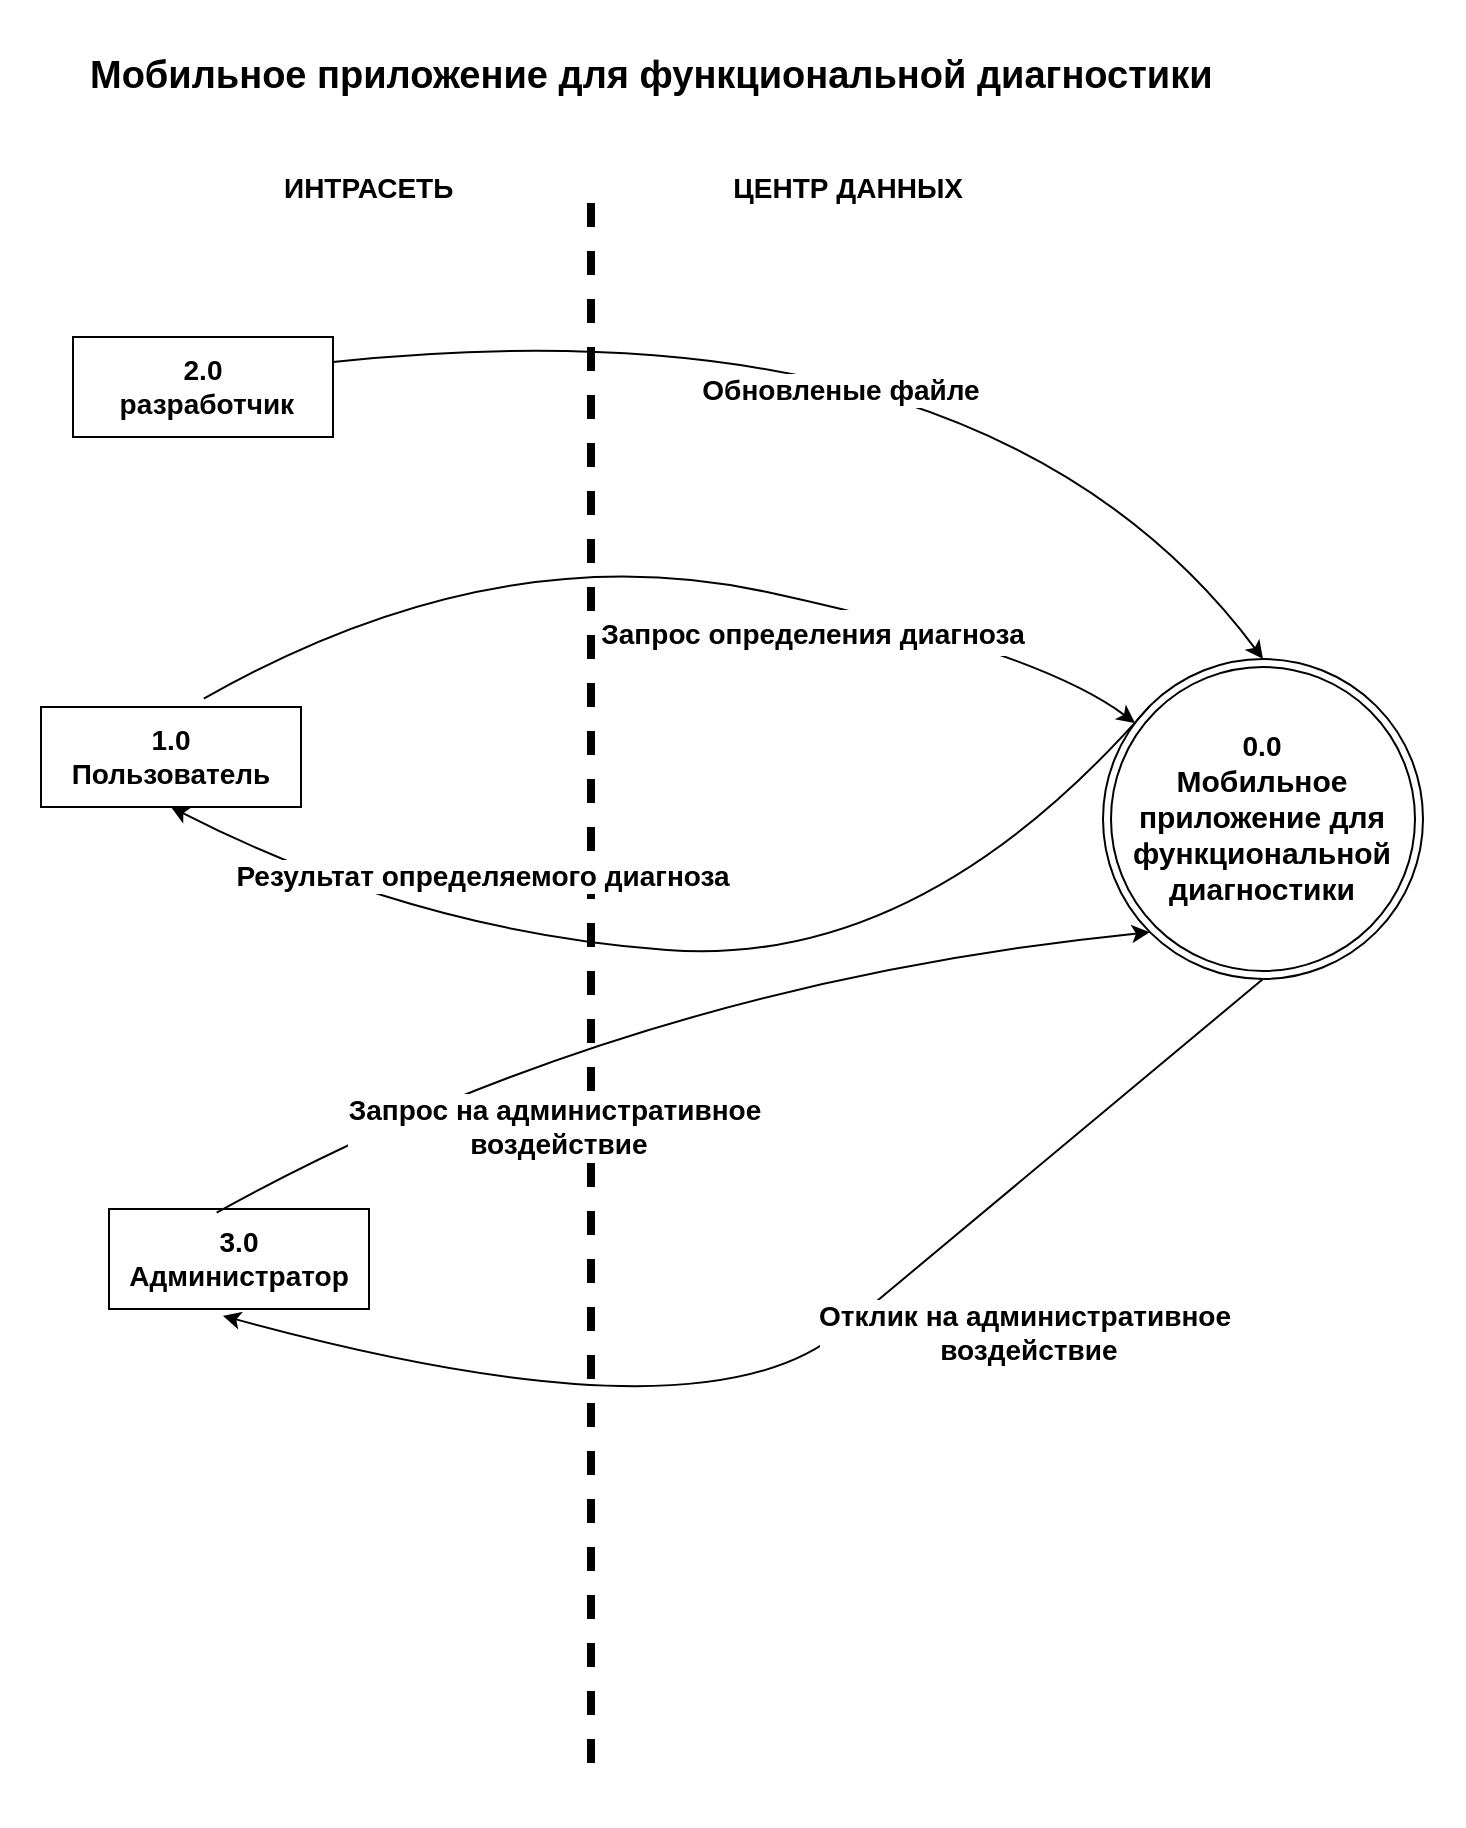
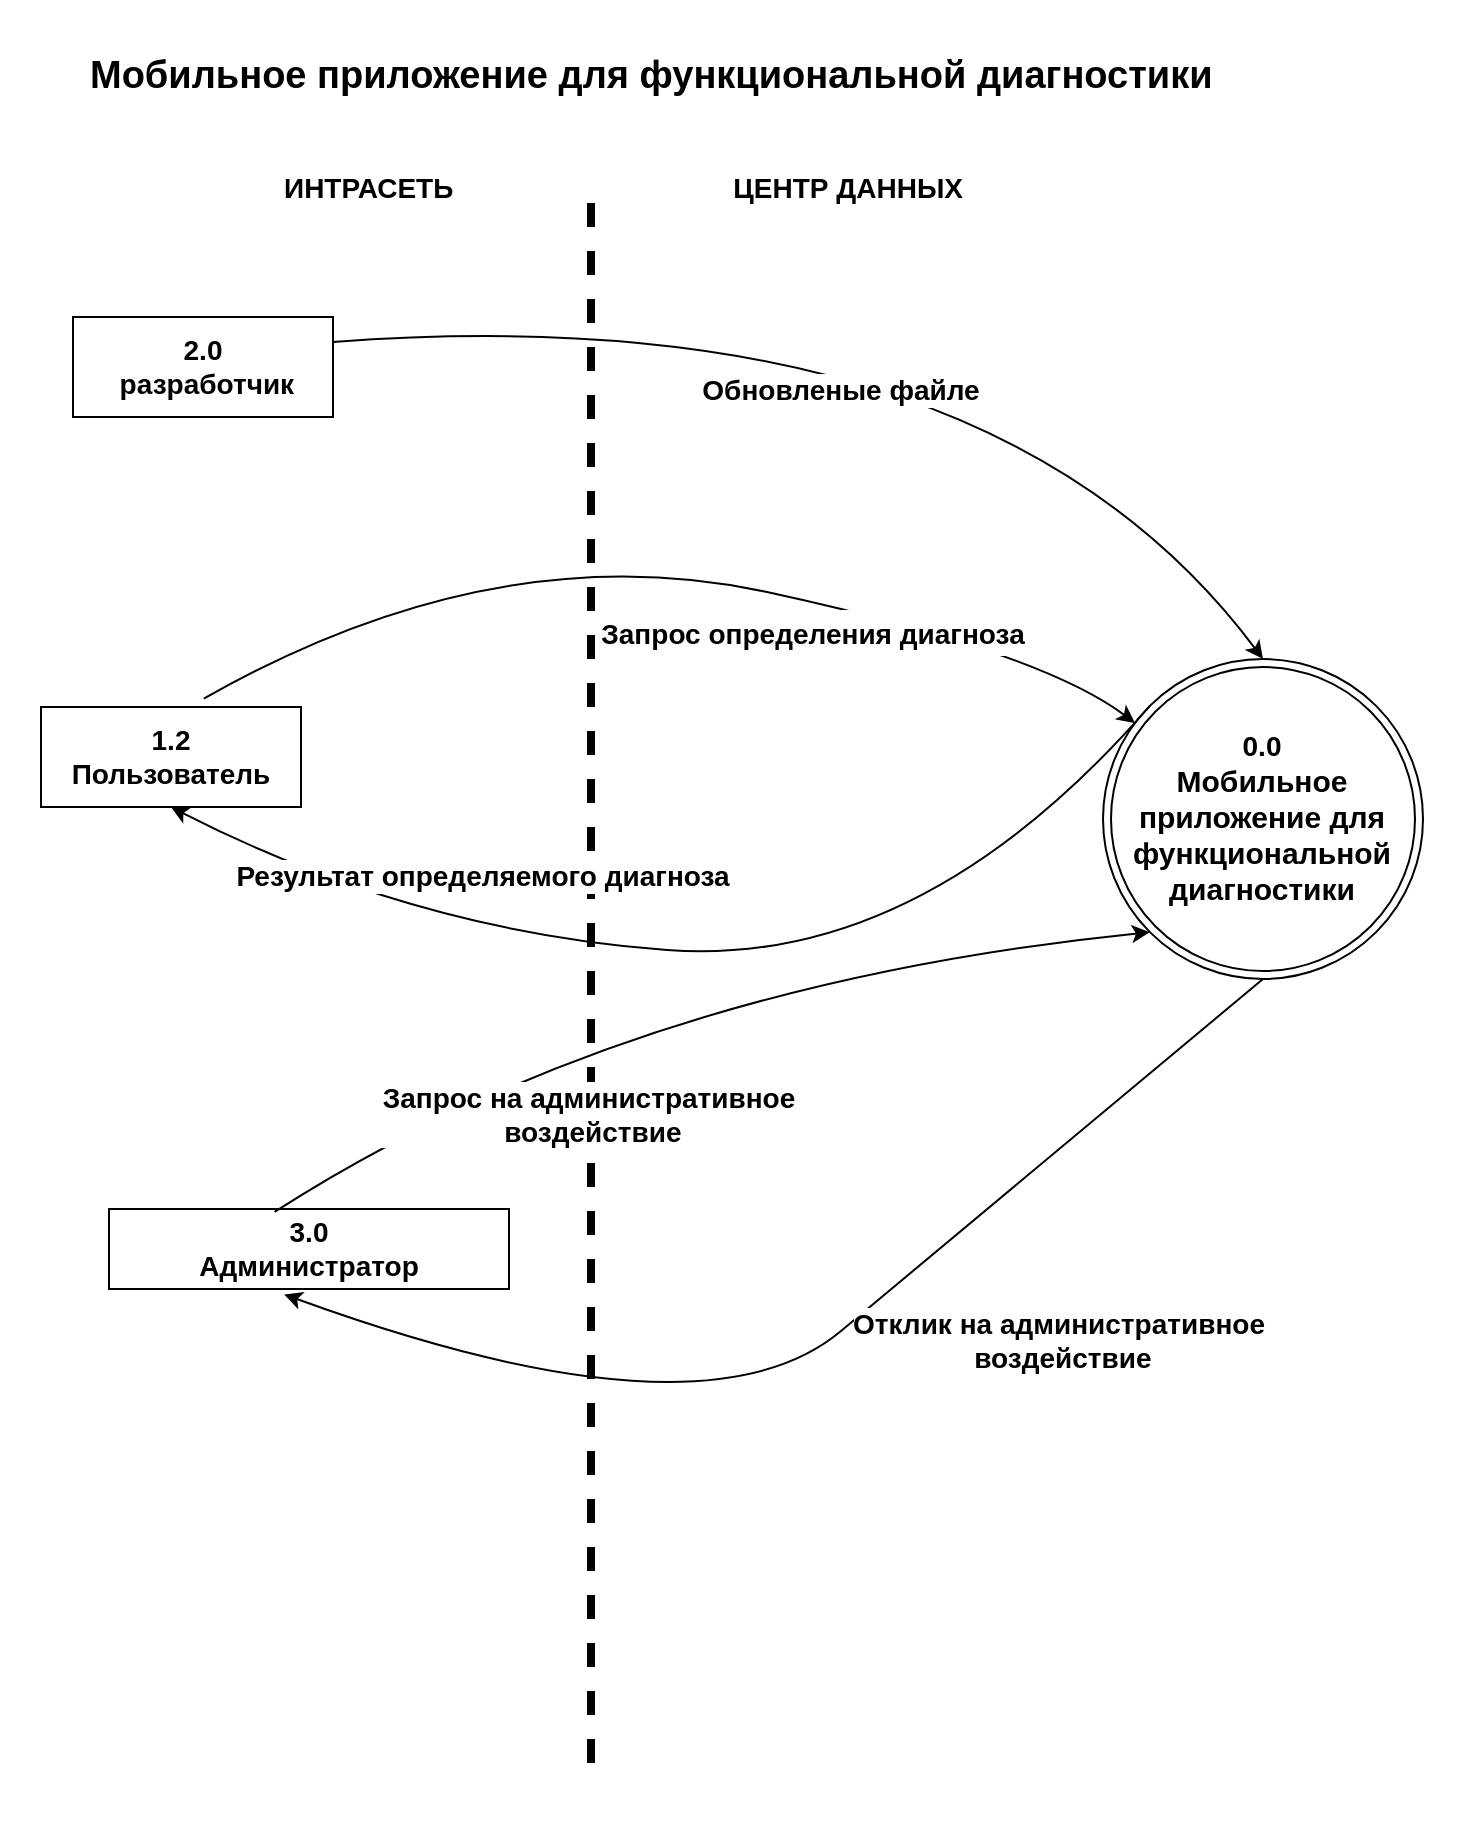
(203, 387) -> (203, 367)
(172, 757) -> (172, 757)
(239, 1259) -> (309, 1249)
